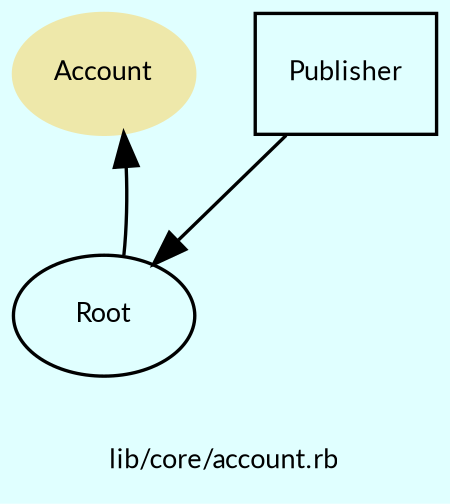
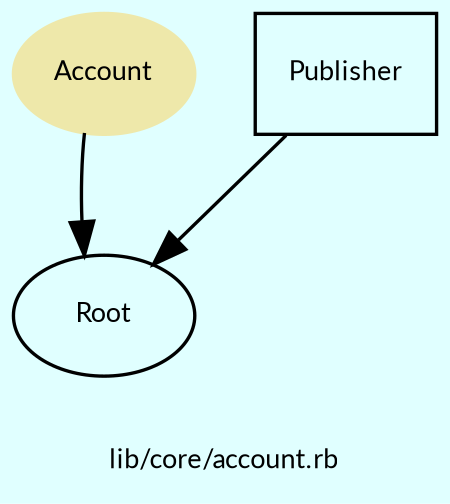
(127, 211) -> (82, 177)
